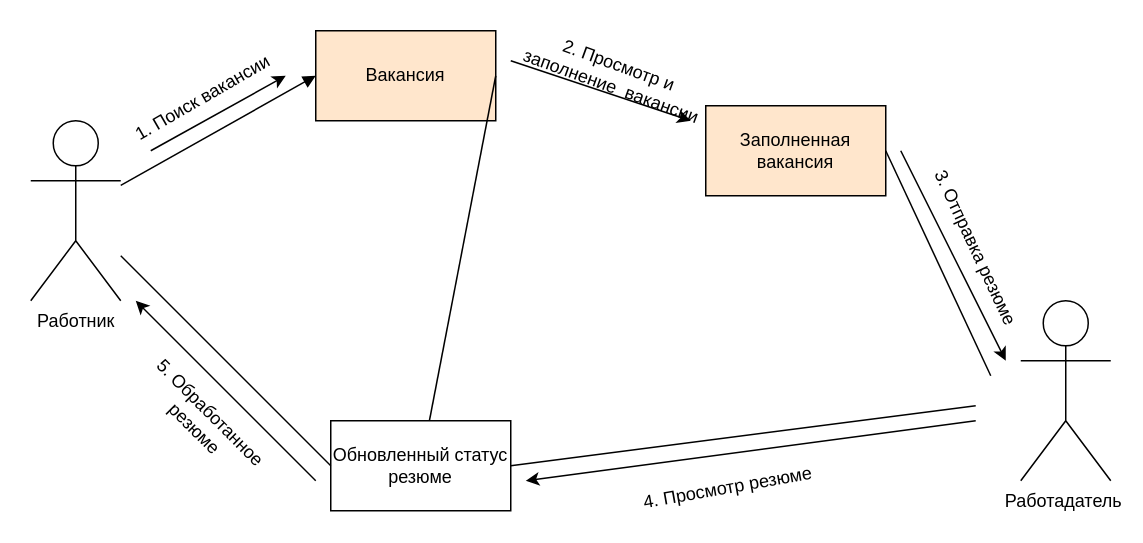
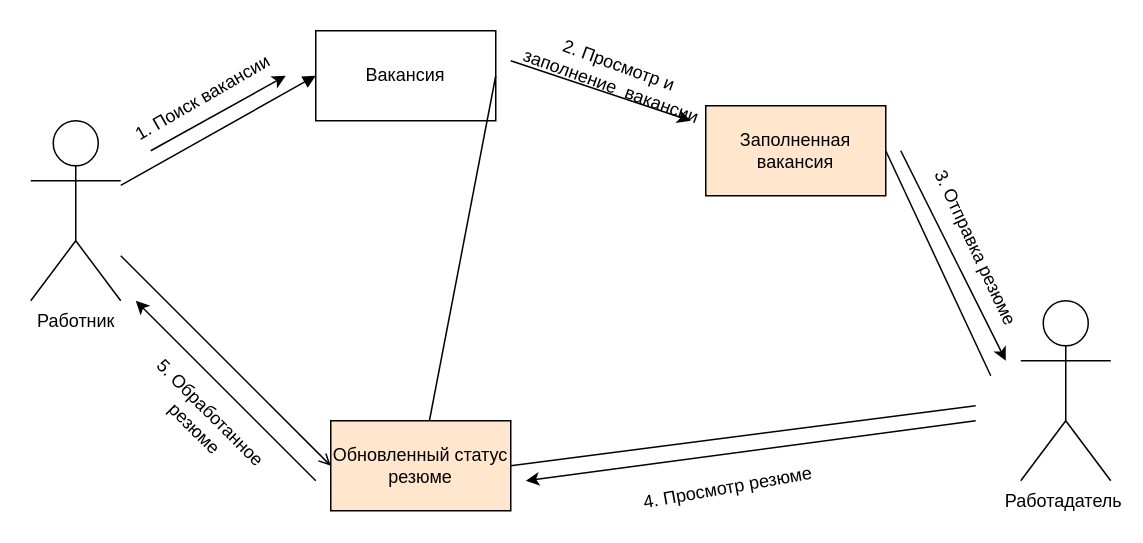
(406, 76) -> (406, 76)
(326, 461) -> (326, 461)
(421, 466) -> (421, 466)
